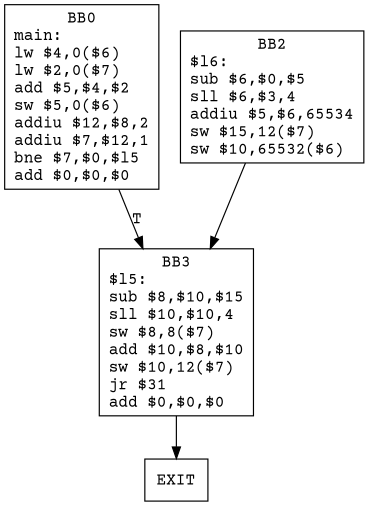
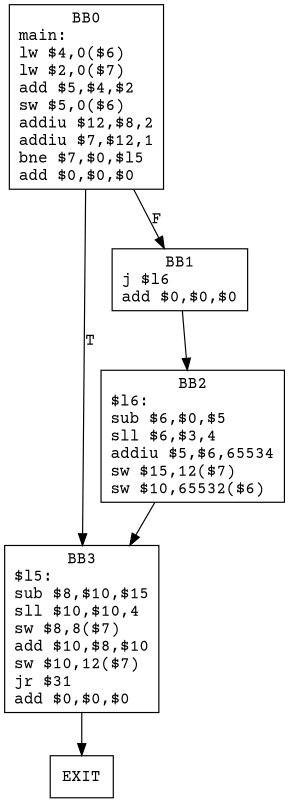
none -> (180, 280)
